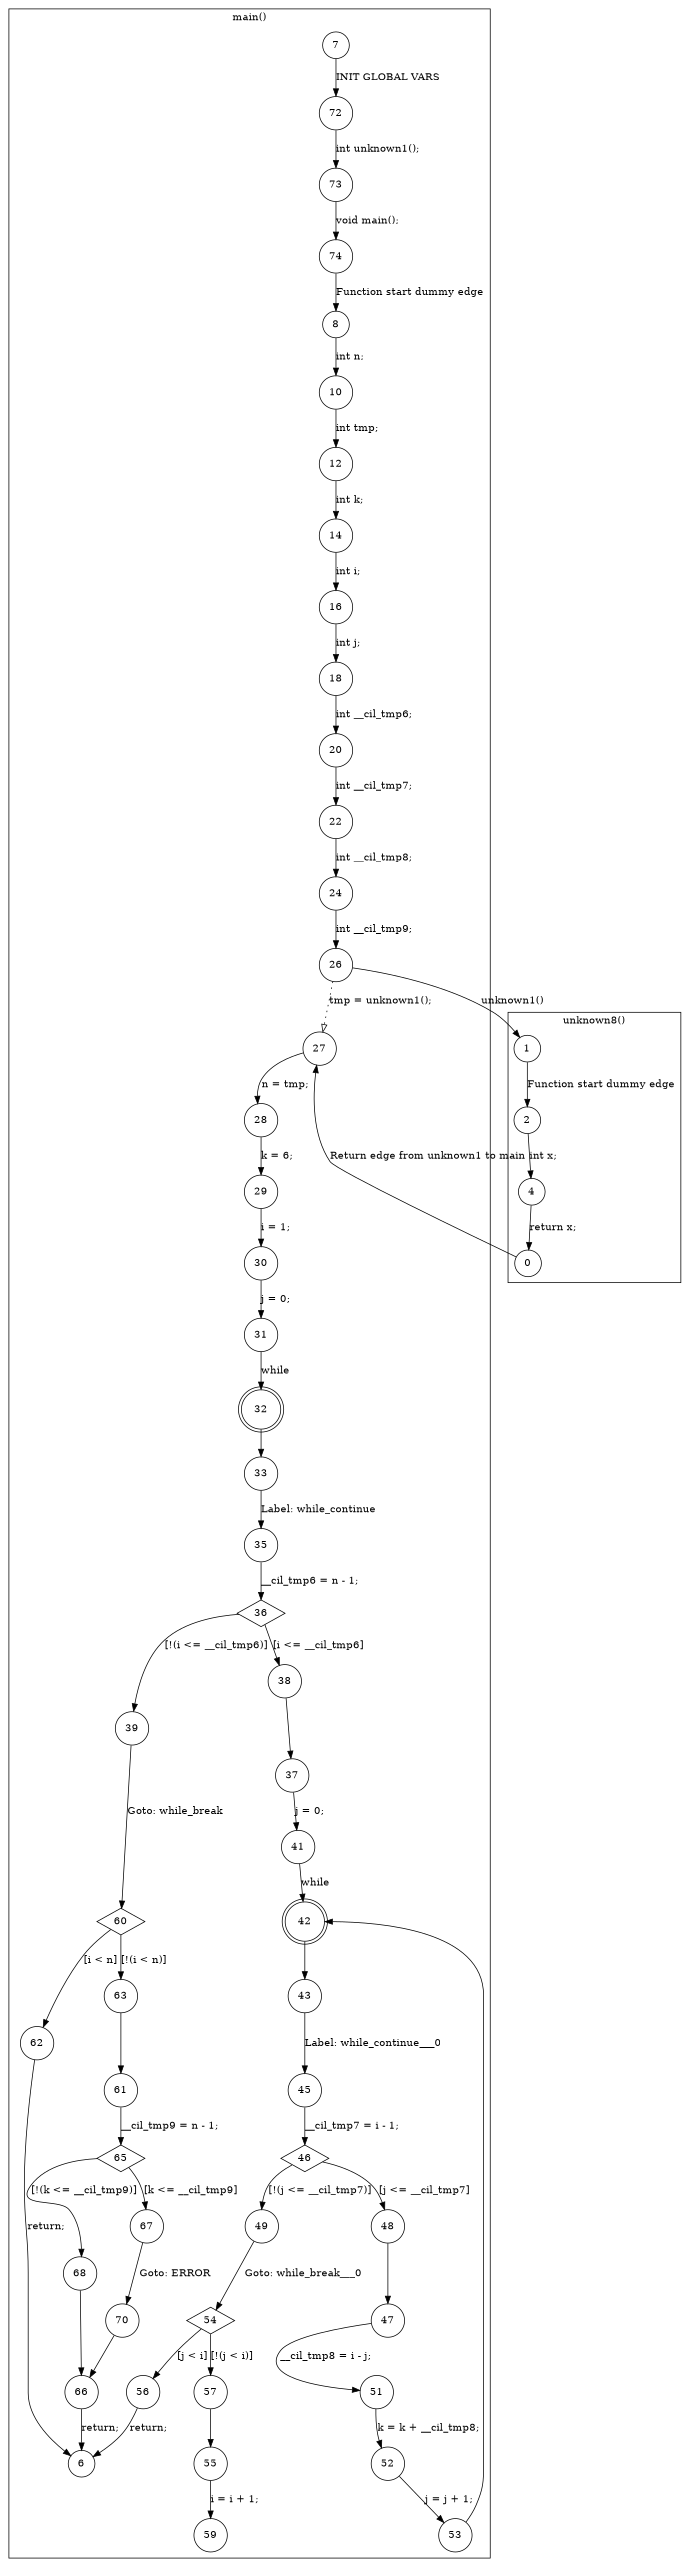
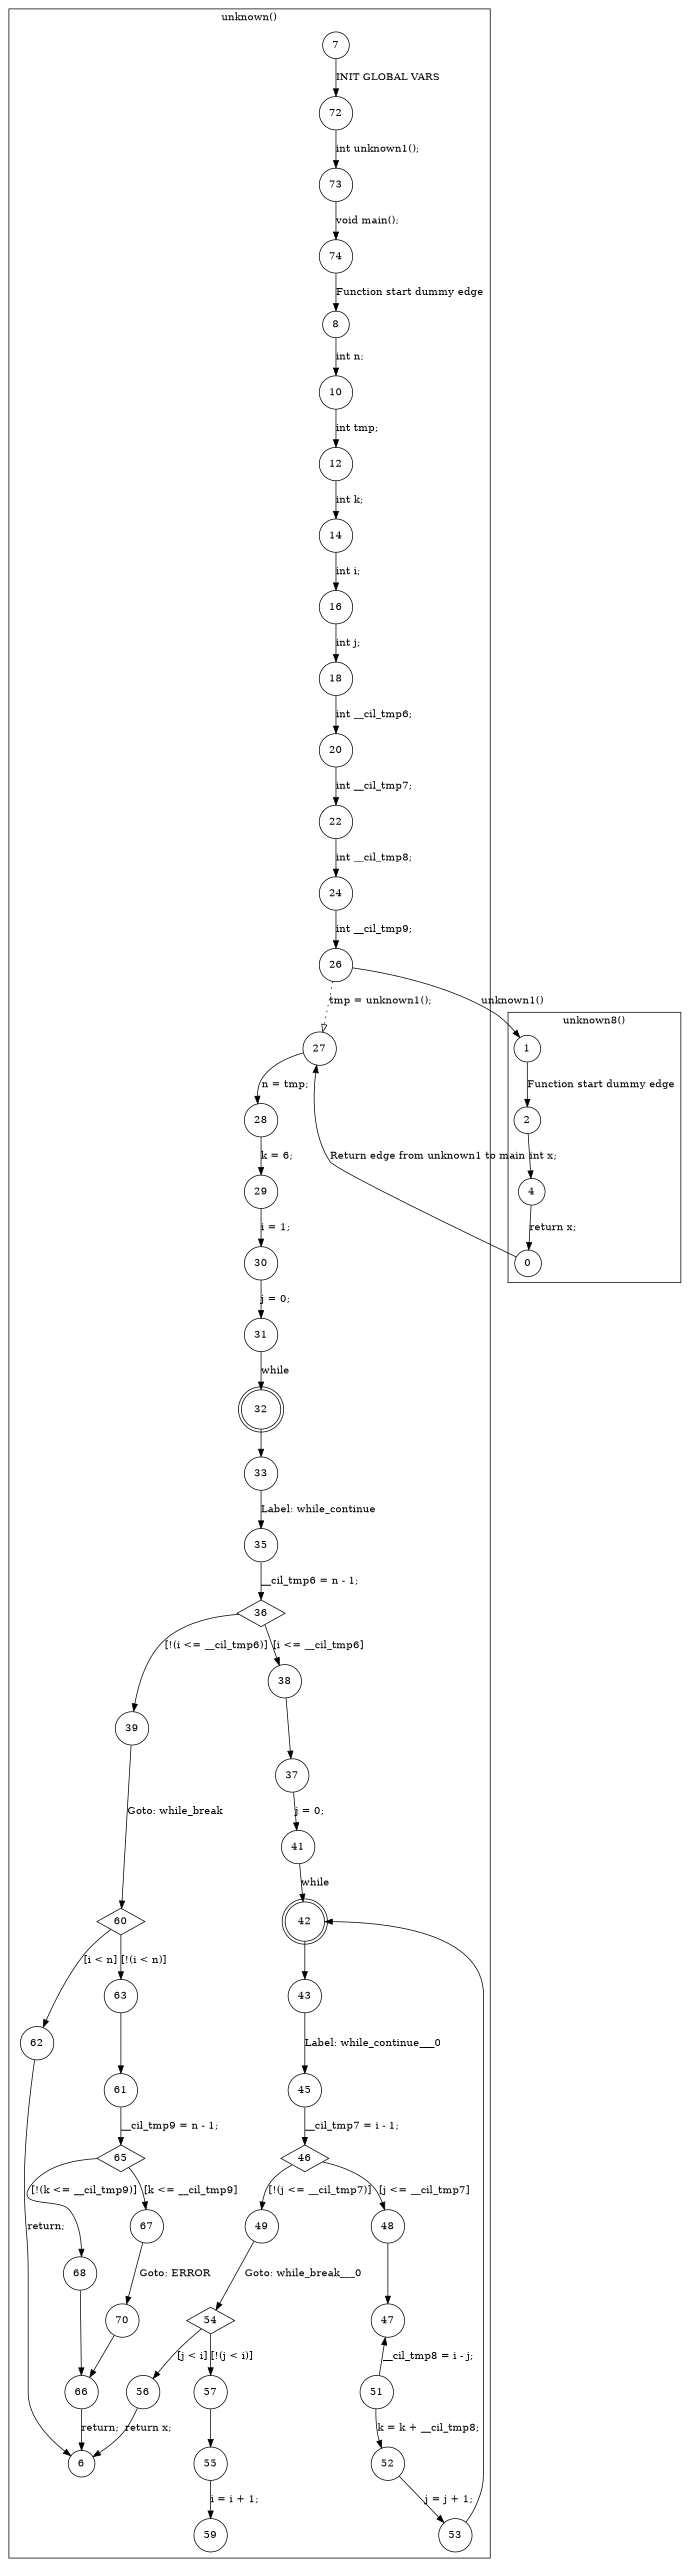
(250, 17) -> (250, 17)
(280, 2351) -> (382, 2360)
(149, 2428) -> (149, 2428)
